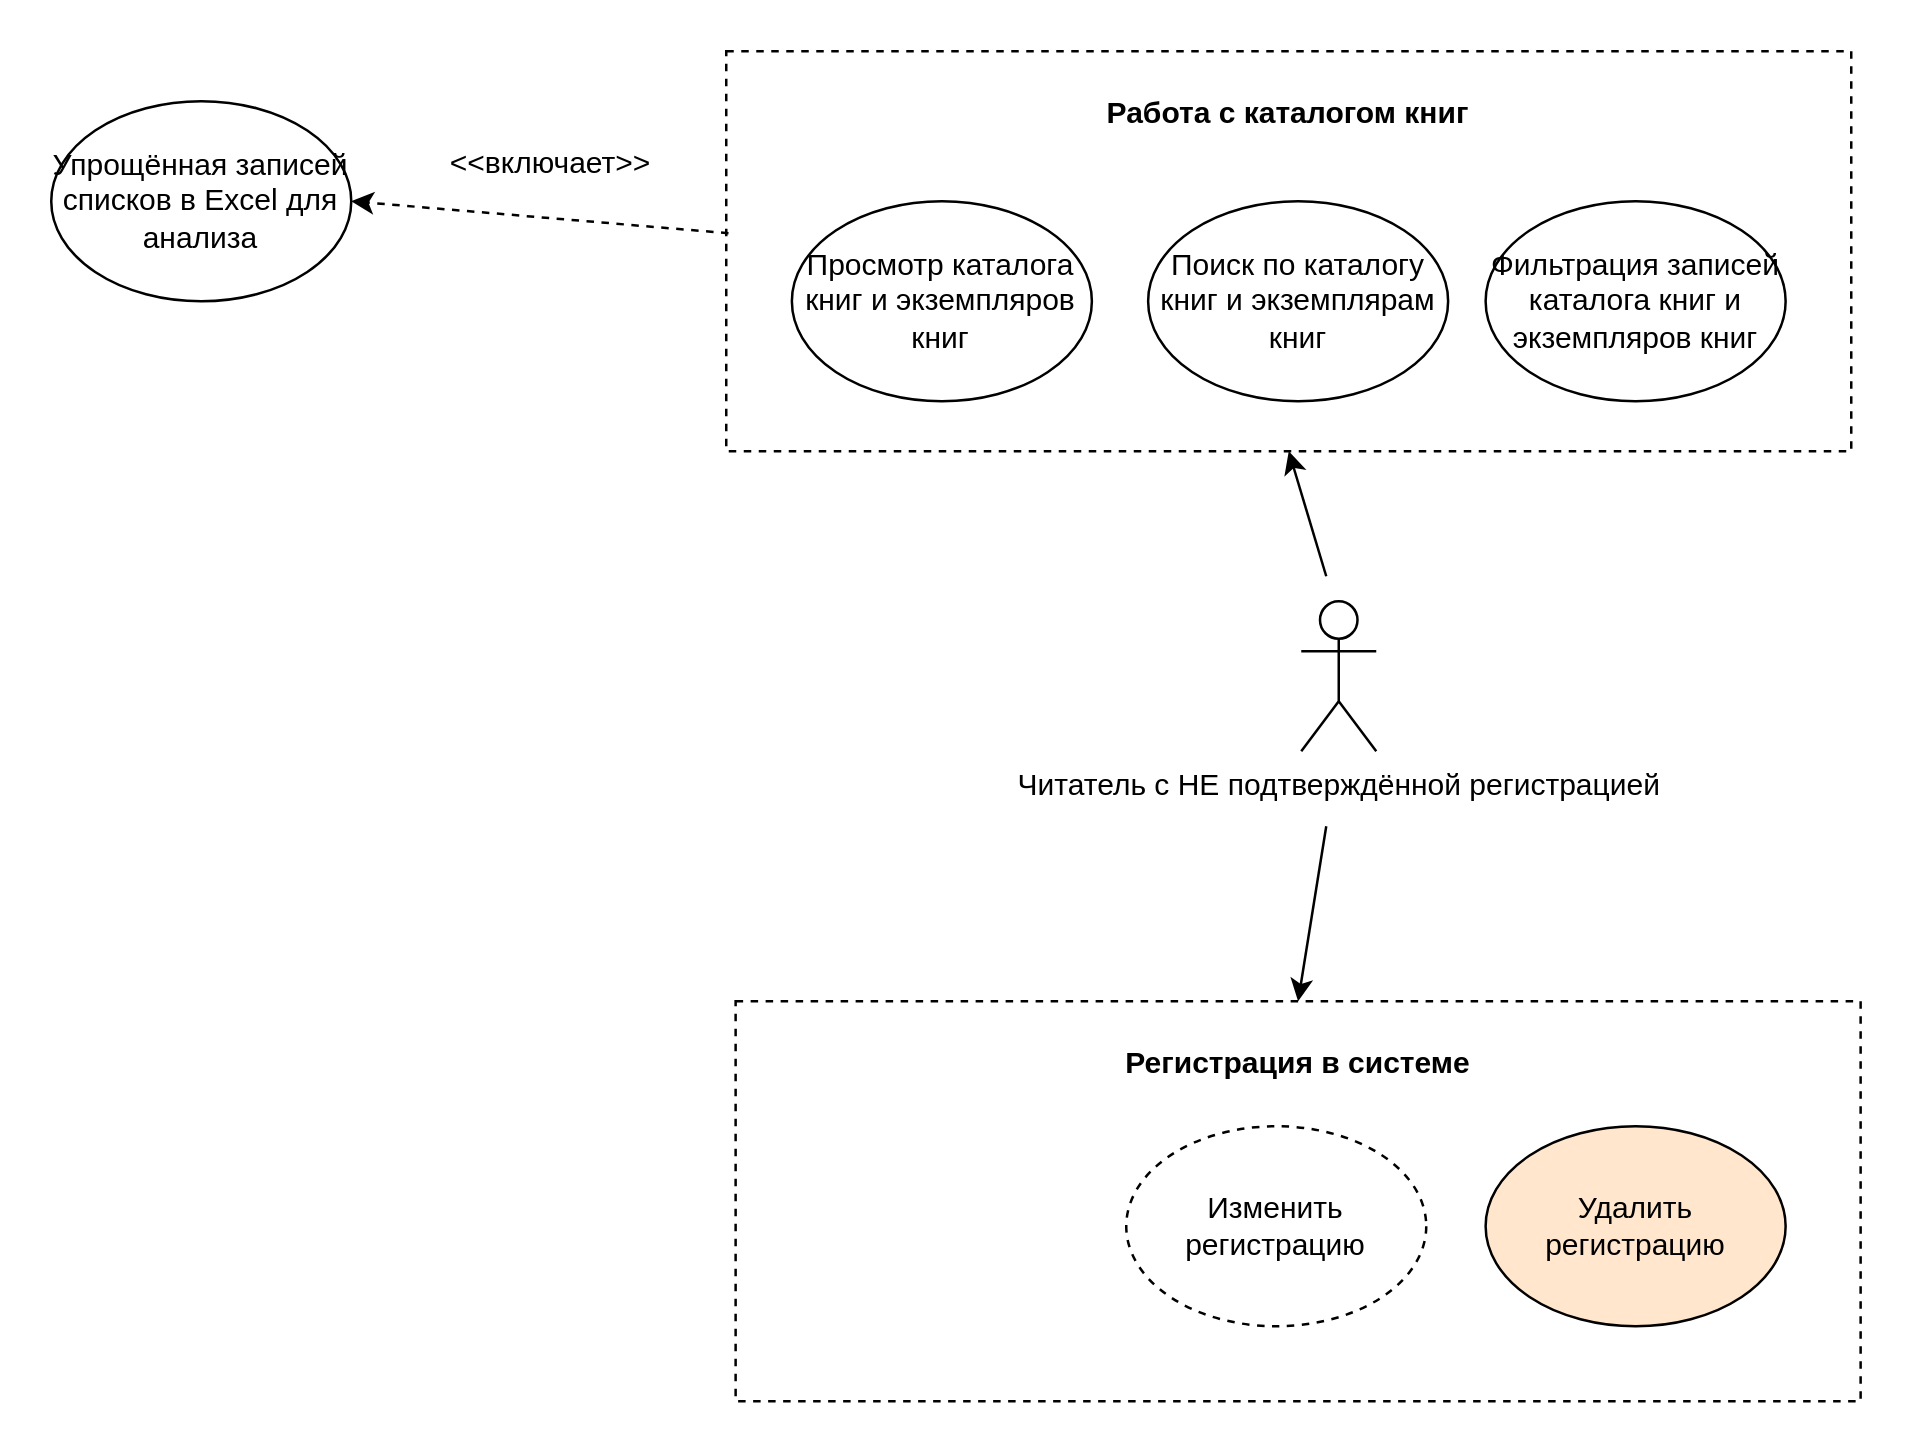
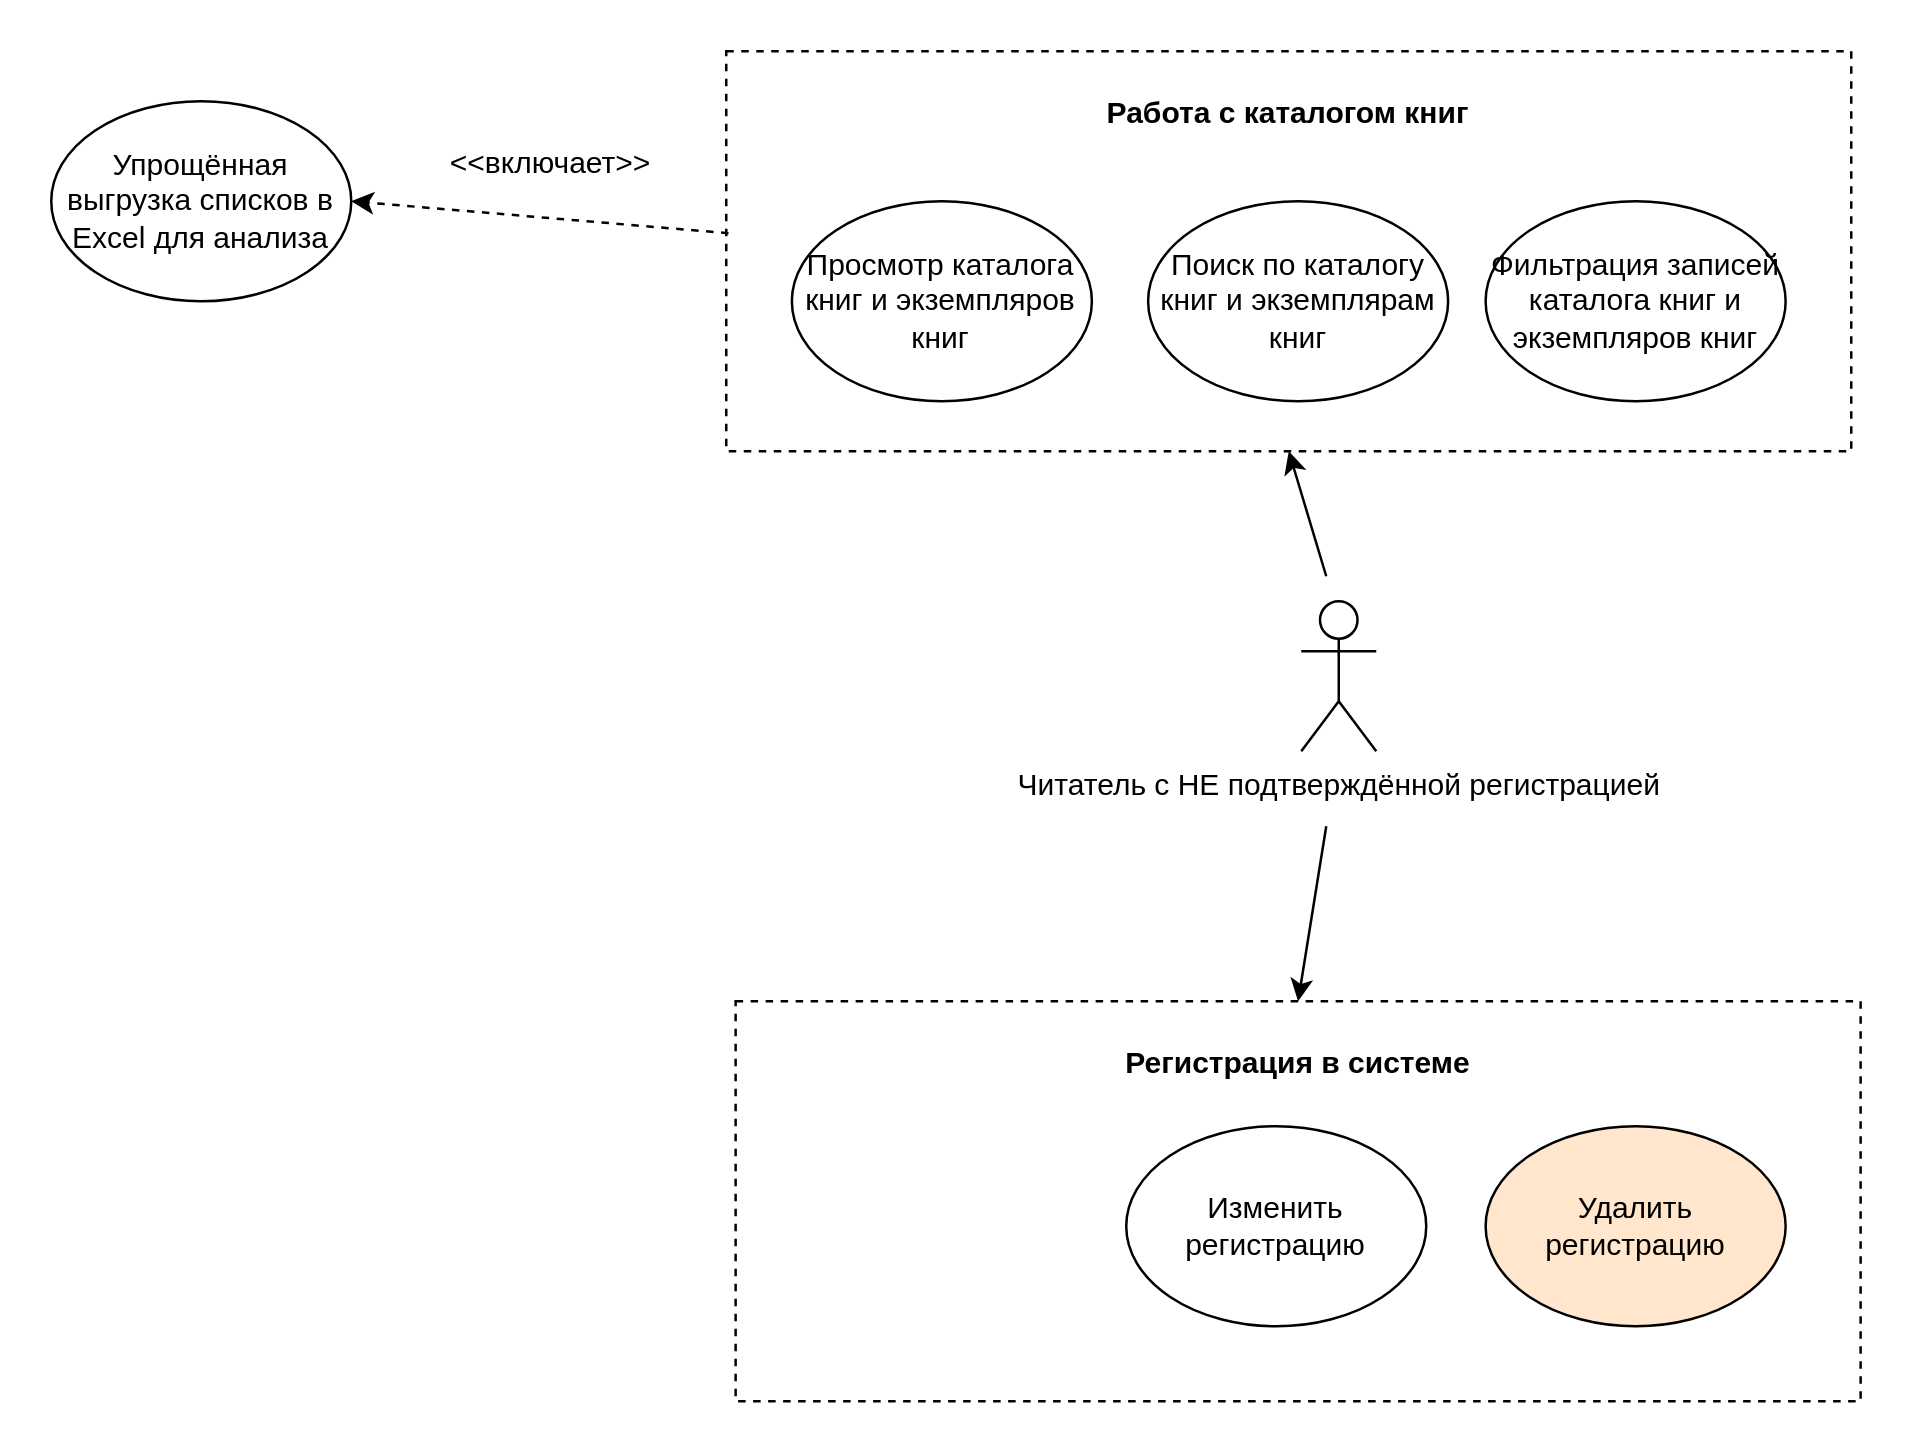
(201, 201) -> (201, 201)
(1276, 1226) -> (1276, 1226)
